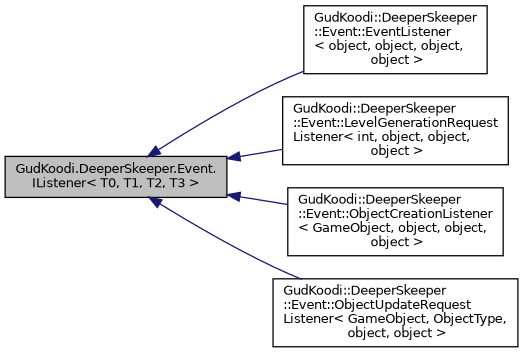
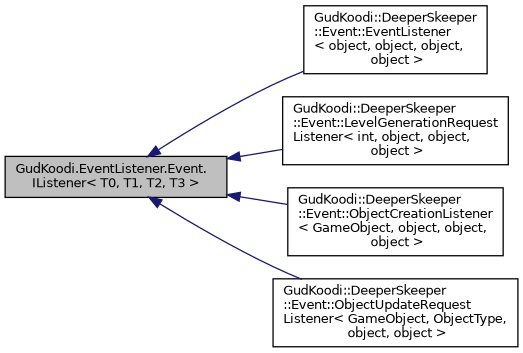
(116, 177) -> (116, 177)
